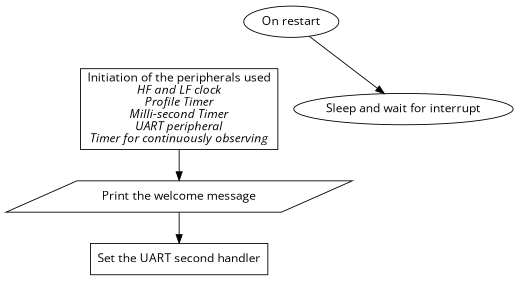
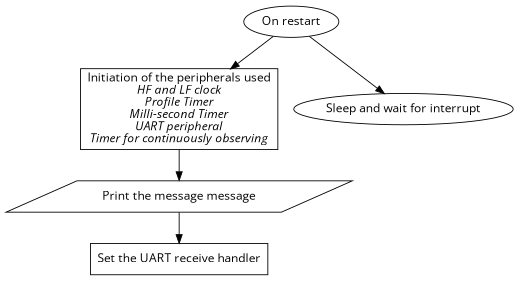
none -> (256, 50)
(179, 196) -> (179, 196)
(179, 259) -> (179, 259)
